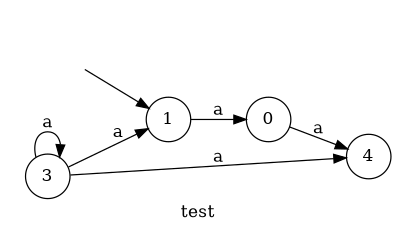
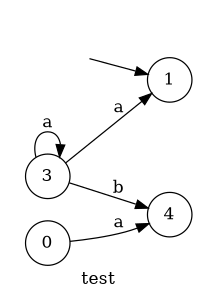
(212, 119) -> none
(219, 157) -> (119, 188)
